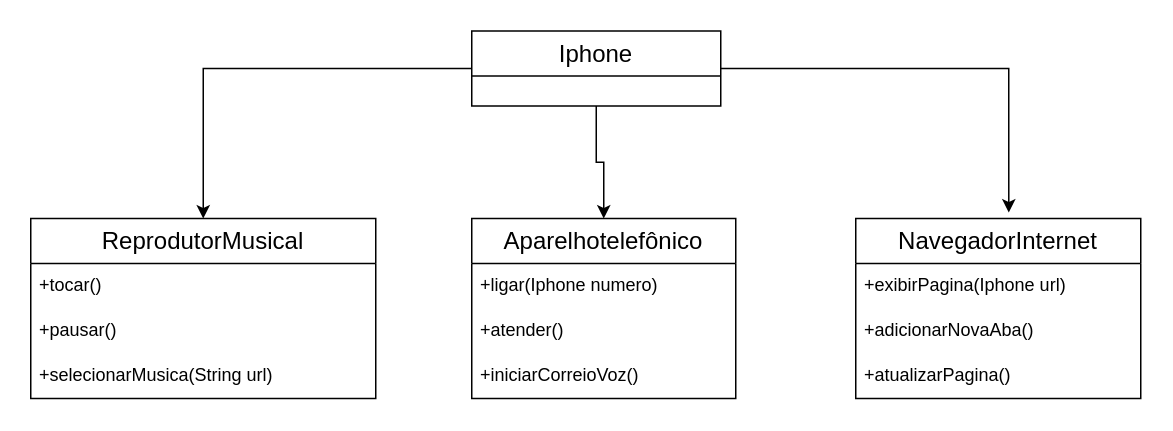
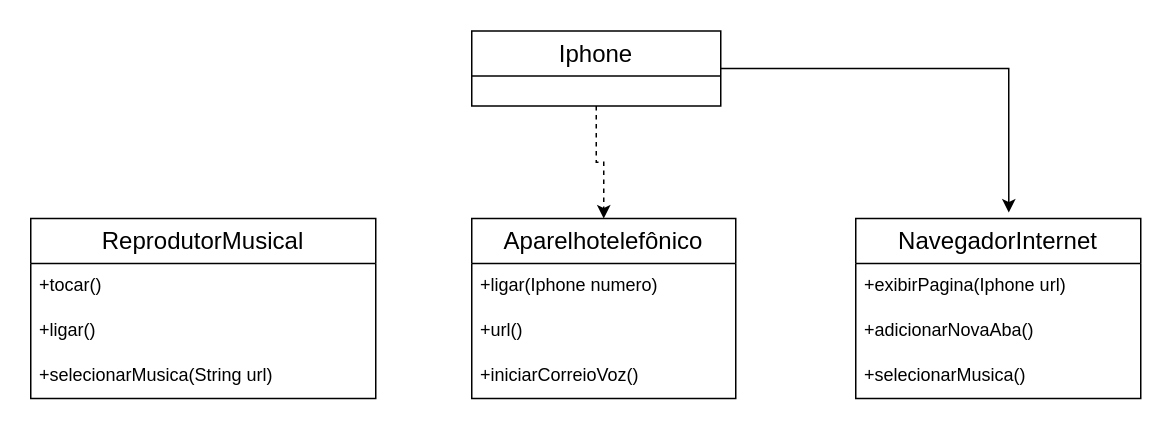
(267, 68) -> none
(596, 161) -> (596, 161)
(85, 331) -> (75, 331)
(531, 331) -> (509, 331)
(948, 376) -> (953, 376)
